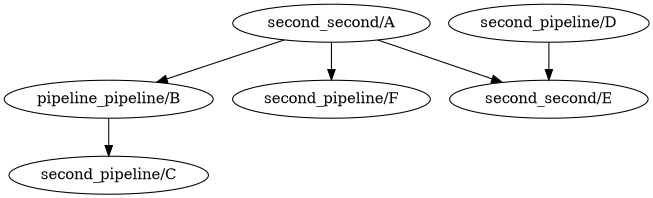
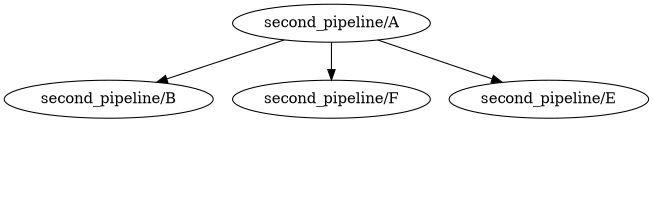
(331, 23) -> (331, 23)
(549, 23) -> none
(109, 99) -> (109, 99)
(549, 99) -> (549, 99)
(109, 175) -> none
